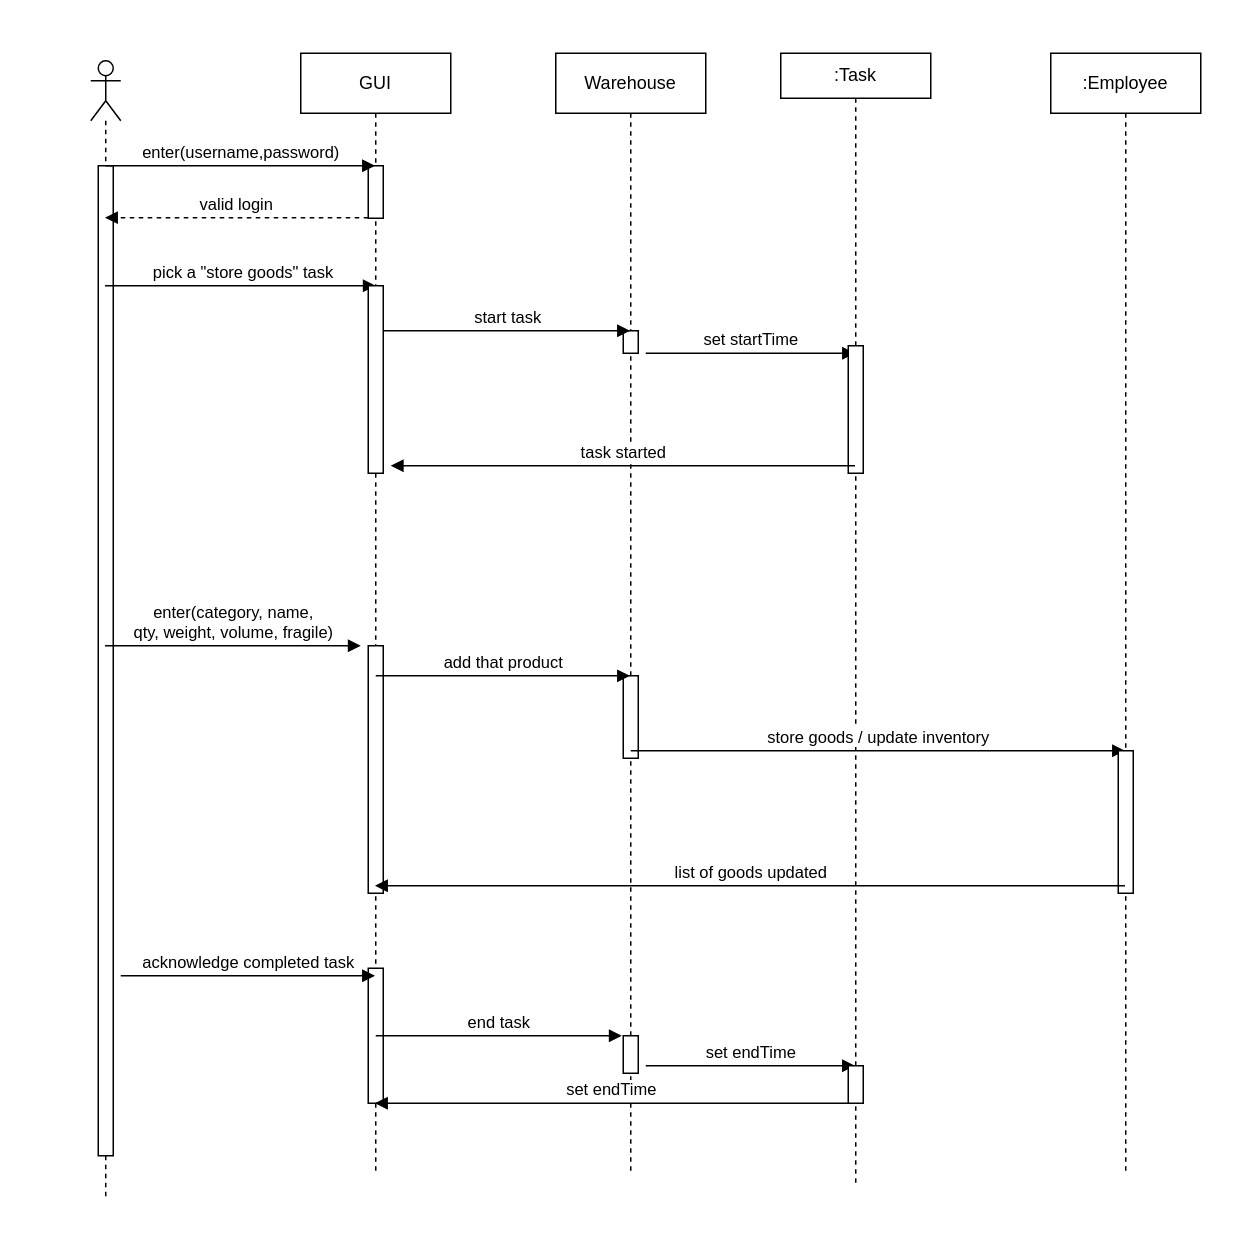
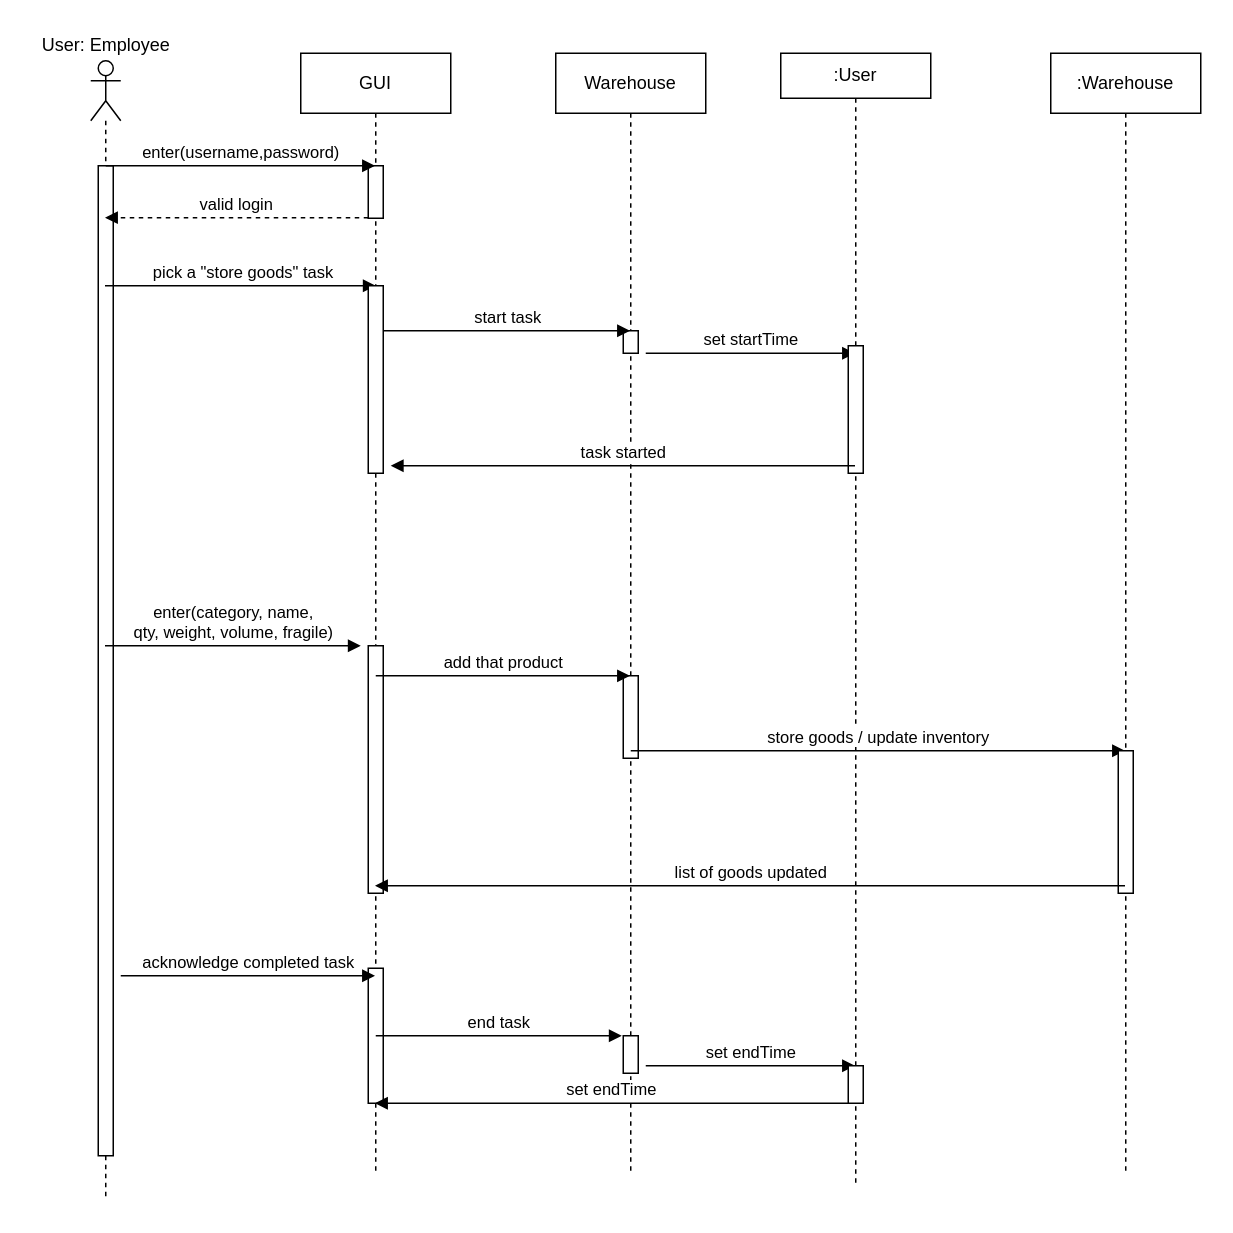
none -> (106, 46)
(856, 76) -> (856, 76)
(1126, 83) -> (1126, 83)
